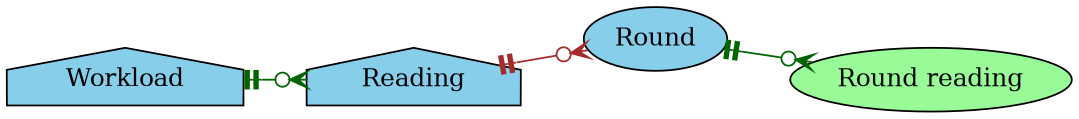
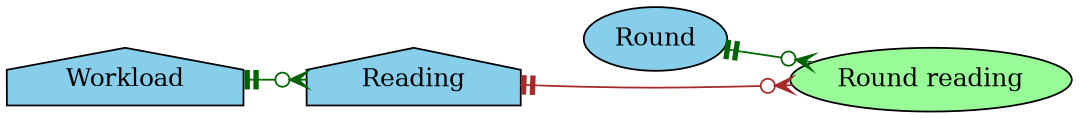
(537, 59) -> (649, 88)
